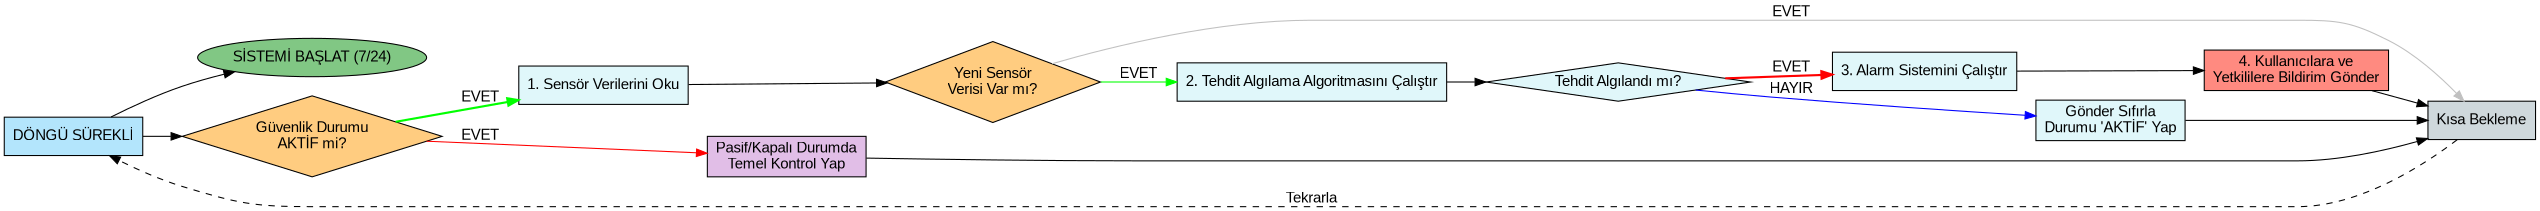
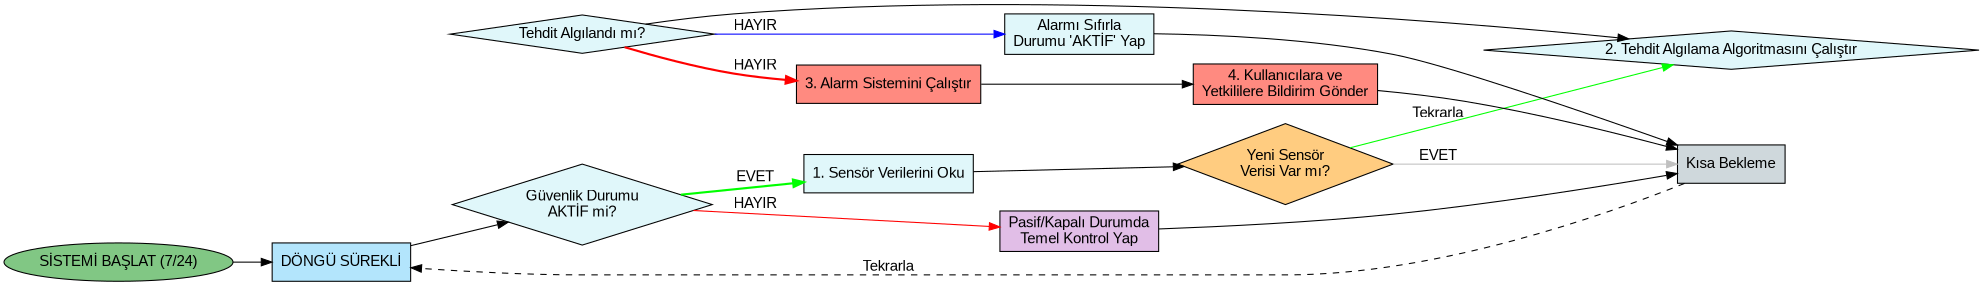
(1791, 68) -> (755, 66)
(1925, 71) -> (889, 84)
(1139, 74) -> (1438, 114)
(1312, 82) -> (1731, 50)
(1461, 82) -> (1132, 7)
(166, 92) -> (247, 262)
(2111, 120) -> (1079, 34)
(312, 136) -> (582, 205)
(480, 136) -> (755, 204)
